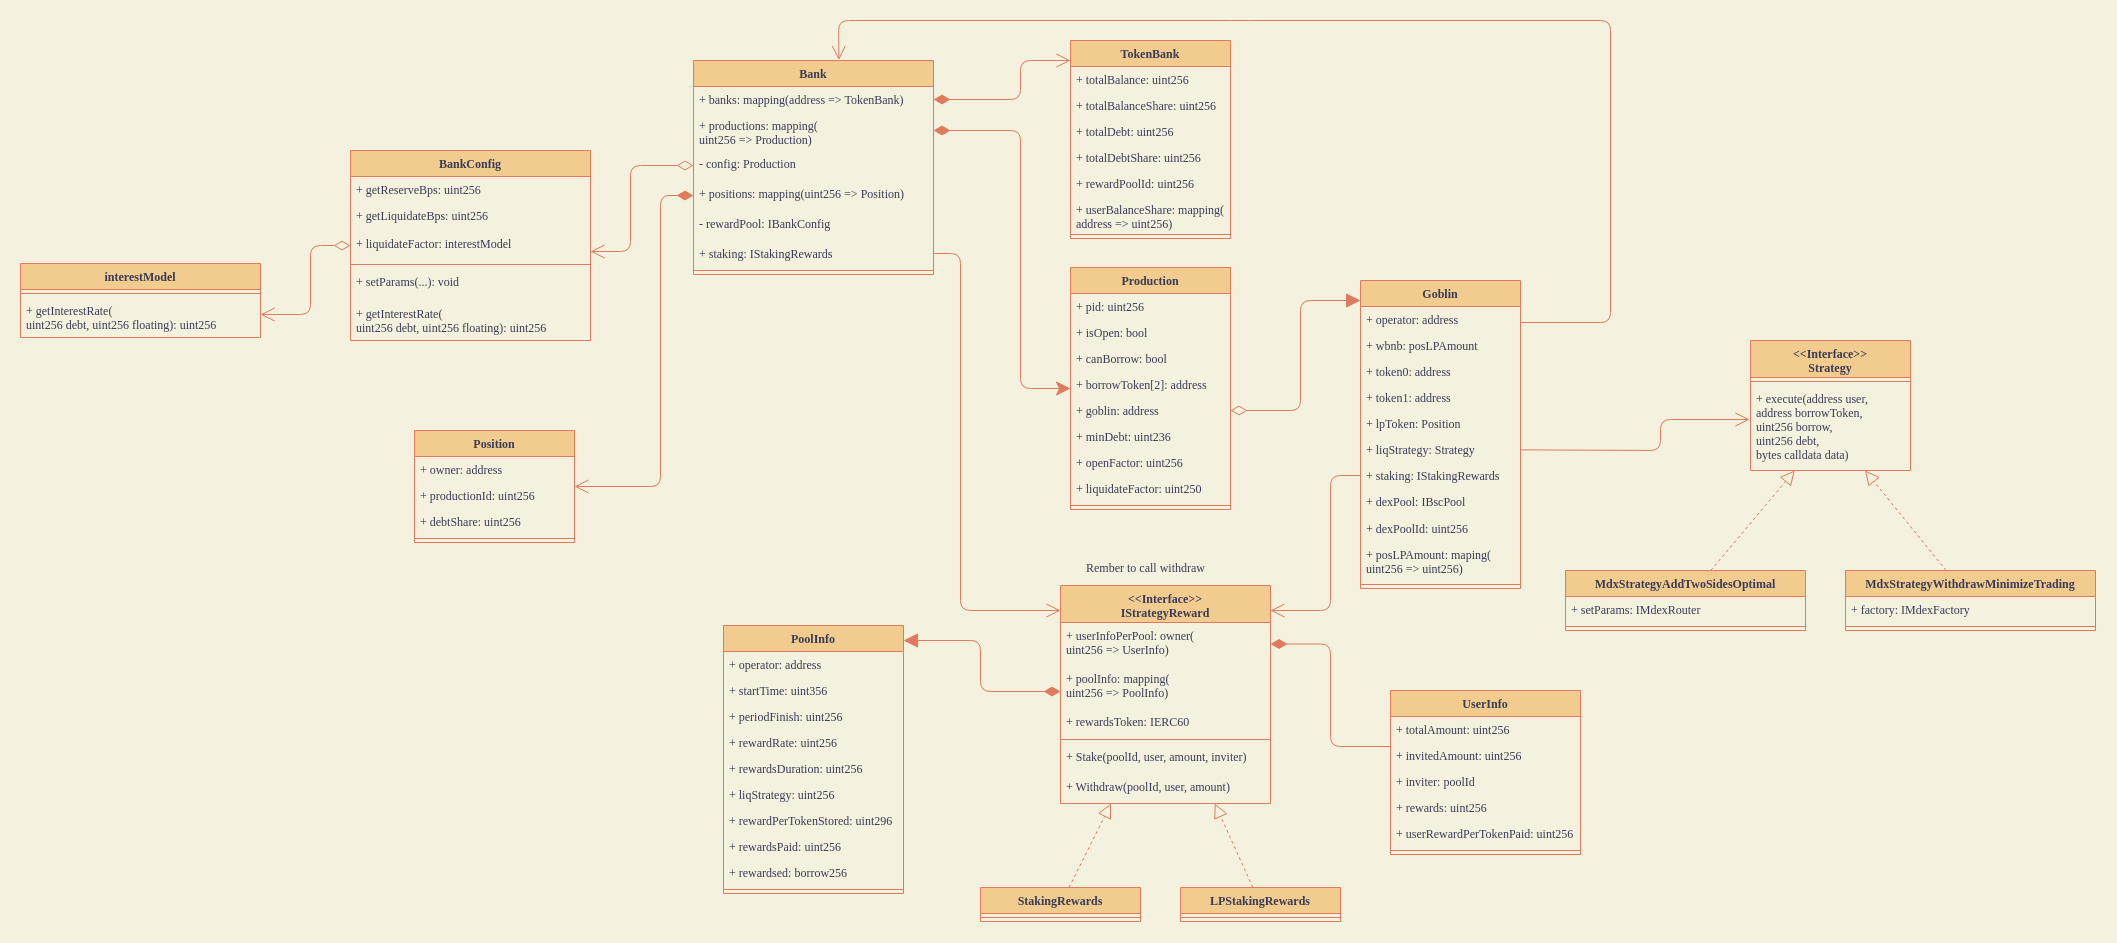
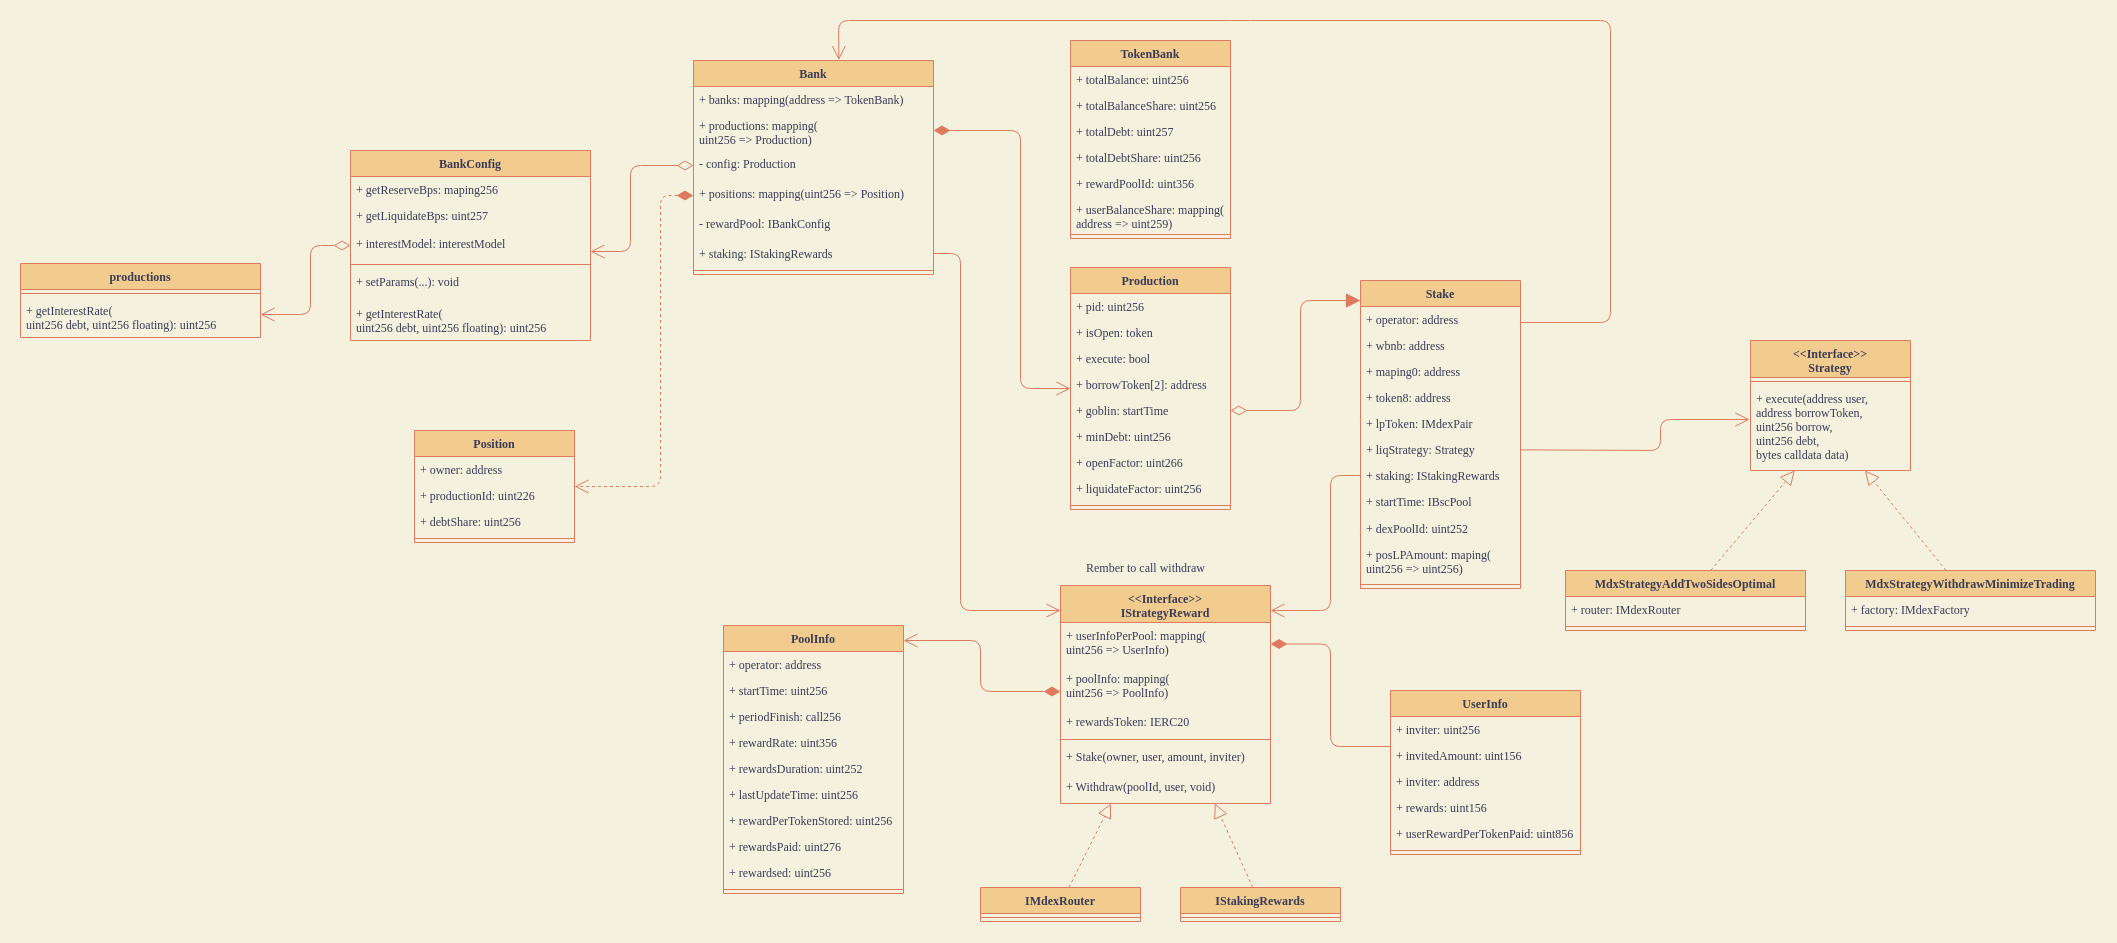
(1020, 95) -> none
(1135, 132) -> (1135, 132)
(1145, 184) -> (1145, 184)
(430, 190) -> (437, 190)
(1162, 210) -> (1162, 210)
(434, 216) -> (434, 216)
(451, 244) -> (446, 244)
(140, 277) -> (140, 277)
(1440, 294) -> (1440, 294)
(1115, 333) -> (1120, 333)
(1425, 346) -> (1412, 346)
(1127, 359) -> (1120, 359)
(1418, 372) -> (1420, 372)
(661, 374) -> (661, 374)
(1058, 389) -> (1061, 389)
(1418, 398) -> (1418, 398)
(1125, 411) -> (1130, 411)
(1420, 424) -> (1425, 424)
(1129, 437) -> (1129, 437)
(1140, 463) -> (1140, 463)
(1152, 489) -> (1152, 489)
(489, 496) -> (489, 496)
(1422, 502) -> (1429, 502)
(1425, 529) -> (1425, 529)
(1647, 610) -> (1637, 610)
(1144, 636) -> (1149, 636)
(919, 641) -> (913, 641)
(788, 691) -> (788, 691)
(795, 717) -> (794, 717)
(1135, 722) -> (1135, 722)
(1462, 730) -> (1447, 730)
(793, 743) -> (793, 743)
(1467, 756) -> (1467, 756)
(1178, 757) -> (1176, 757)
(809, 769) -> (809, 769)
(1444, 782) -> (1449, 782)
(1163, 787) -> (1154, 787)
(794, 795) -> (804, 795)
(1450, 808) -> (1450, 808)
(827, 821) -> (827, 821)
(1499, 834) -> (1499, 834)
(795, 847) -> (795, 847)
(798, 873) -> (790, 873)
(1060, 901) -> (1060, 901)
(1260, 901) -> (1260, 901)
